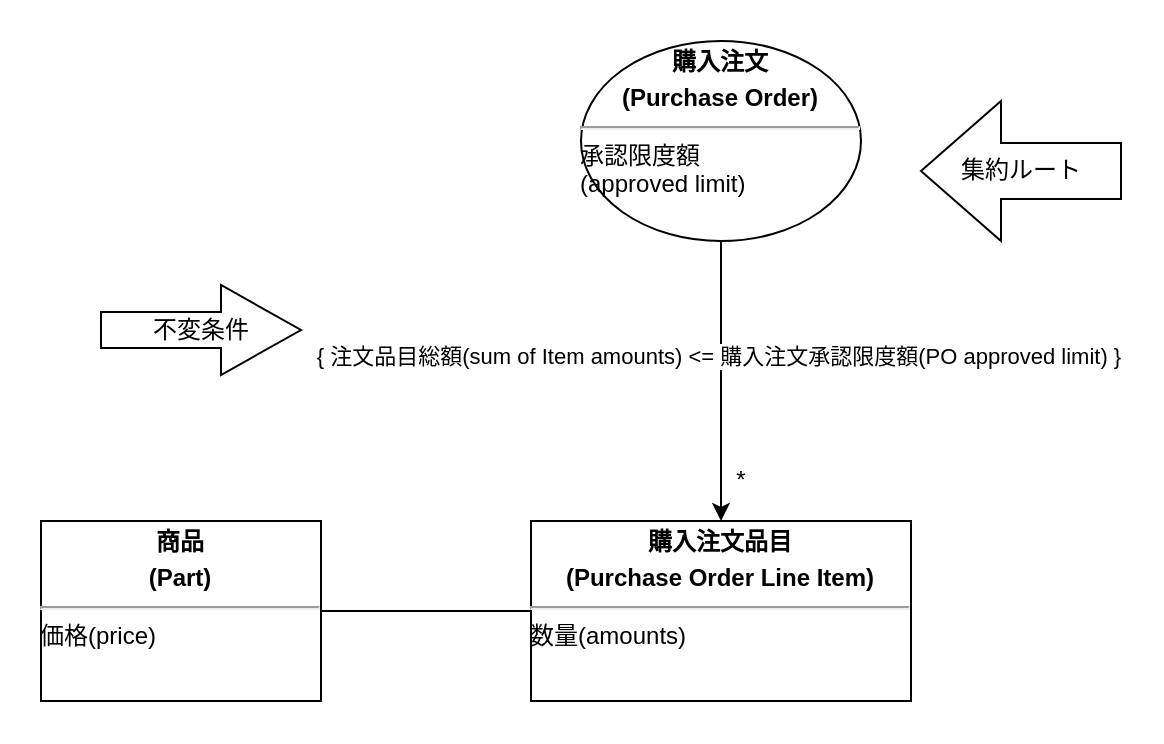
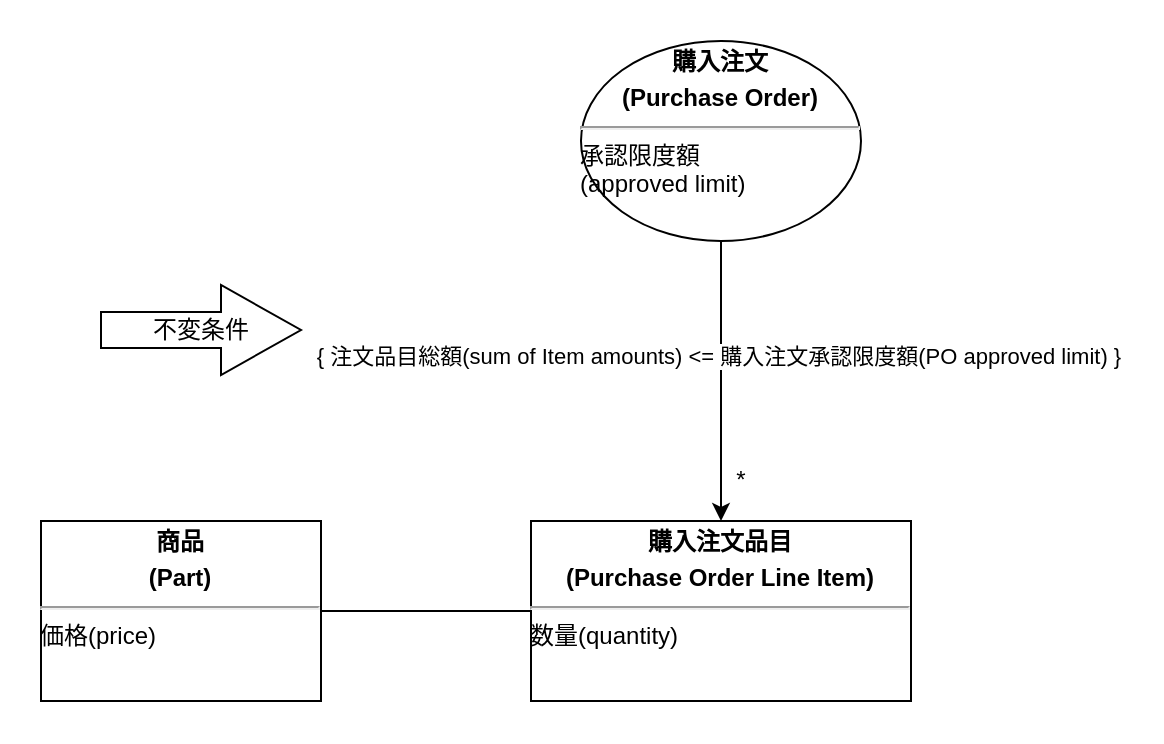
(1021, 171) -> none
(693, 564) -> (693, 564)
